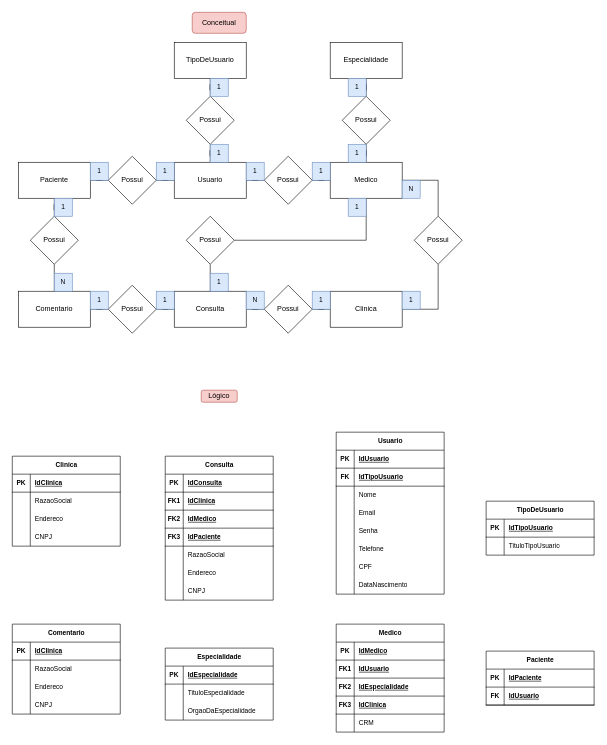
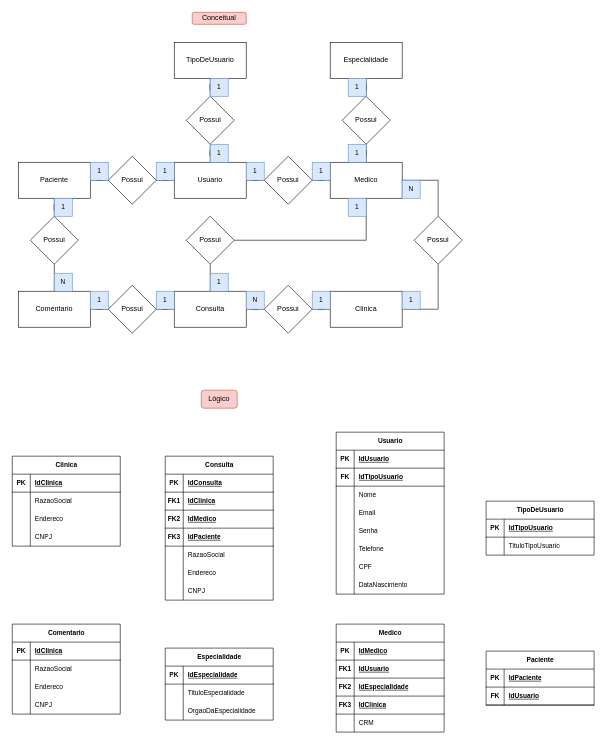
(219, 23) -> (219, 18)
(219, 396) -> (219, 399)
